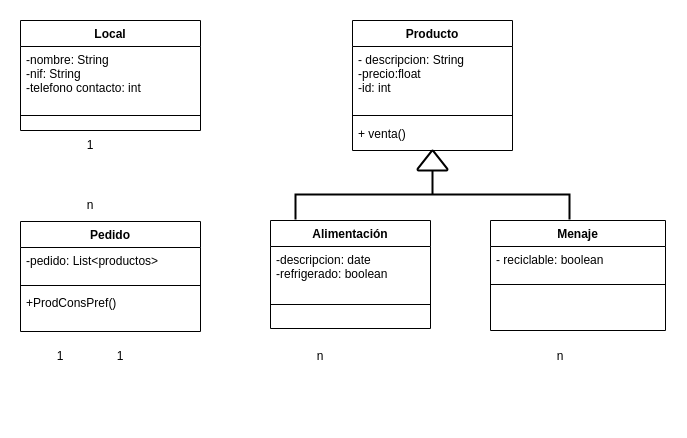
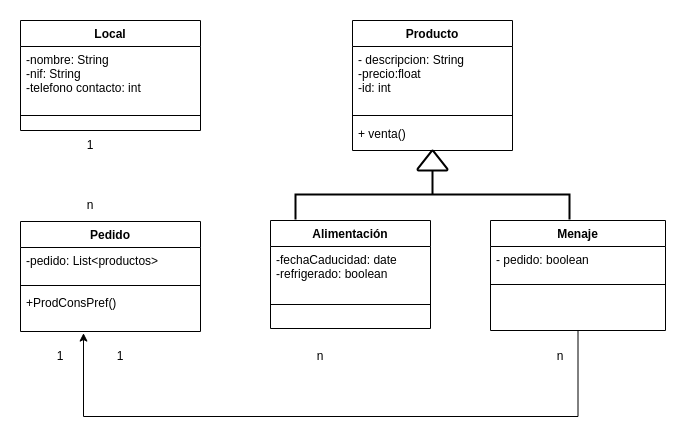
(330, 260) -> (342, 260)
(556, 260) -> (545, 260)
none -> (335, 417)
